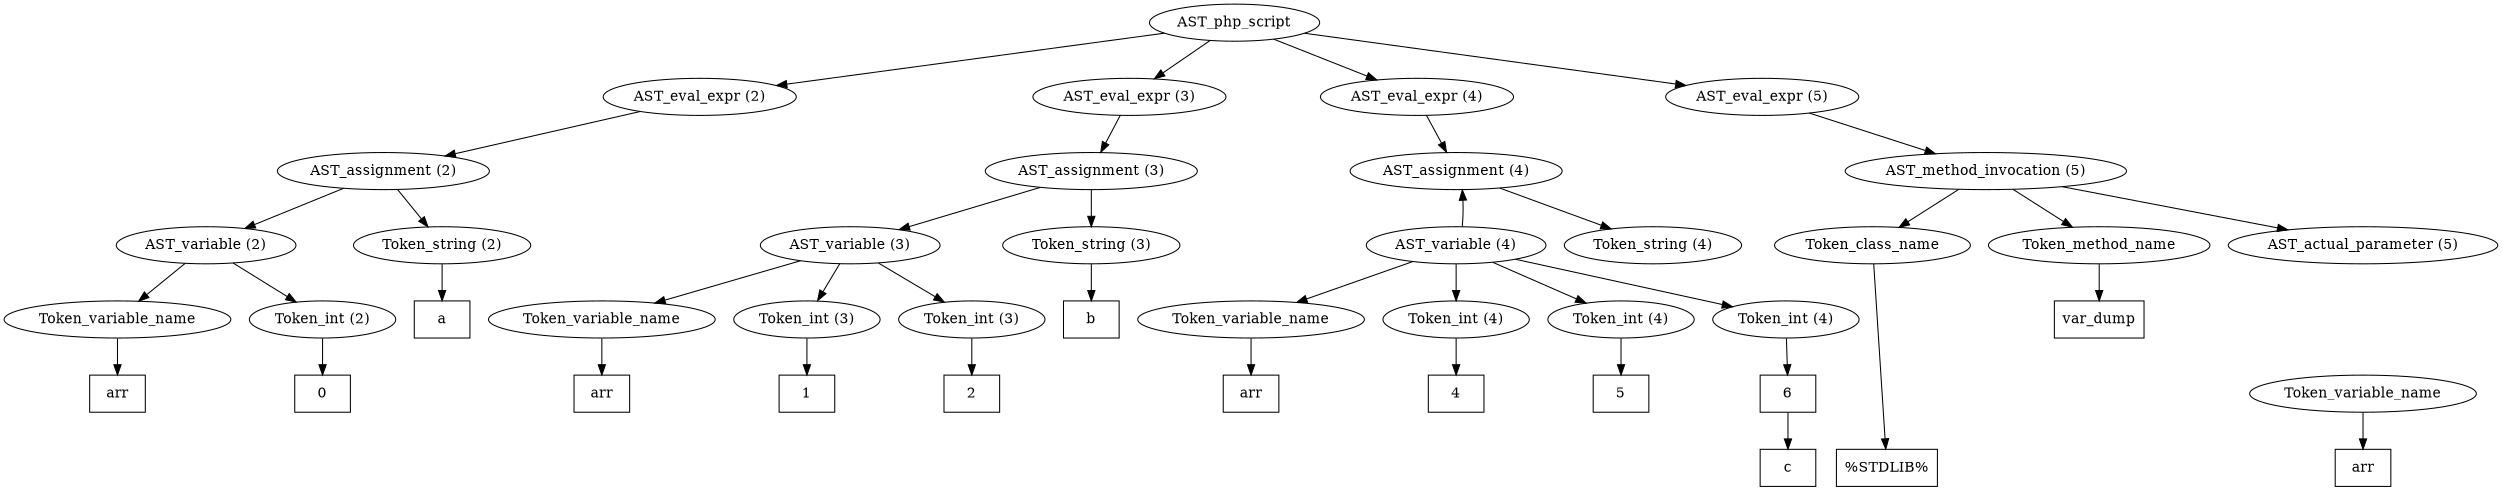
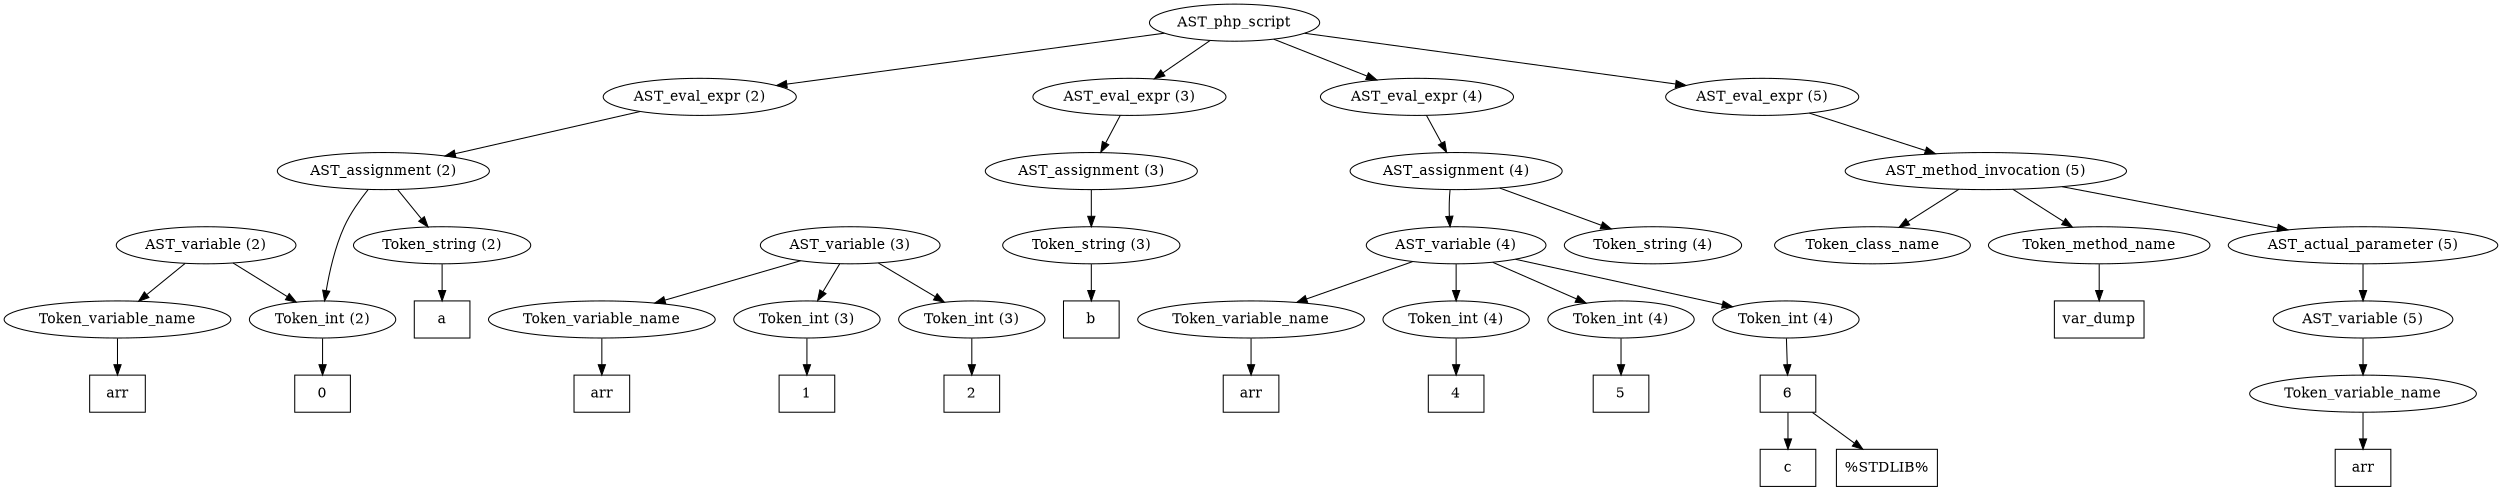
(299, 206) -> (340, 237)
(975, 207) -> none
(1463, 213) -> (1449, 203)
none -> (2363, 319)
(1879, 351) -> (1833, 428)
